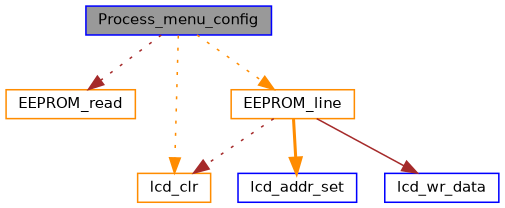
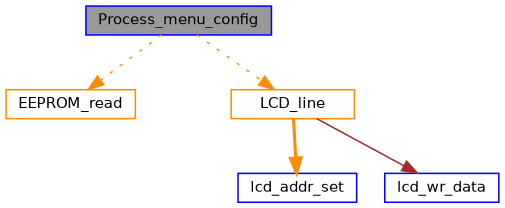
(131, 58) -> (131, 58)
(293, 104) -> (293, 104)
(174, 188) -> none
